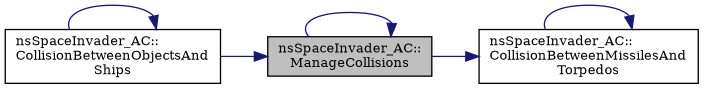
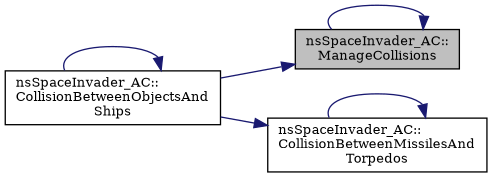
(449, 56) -> (238, 120)
